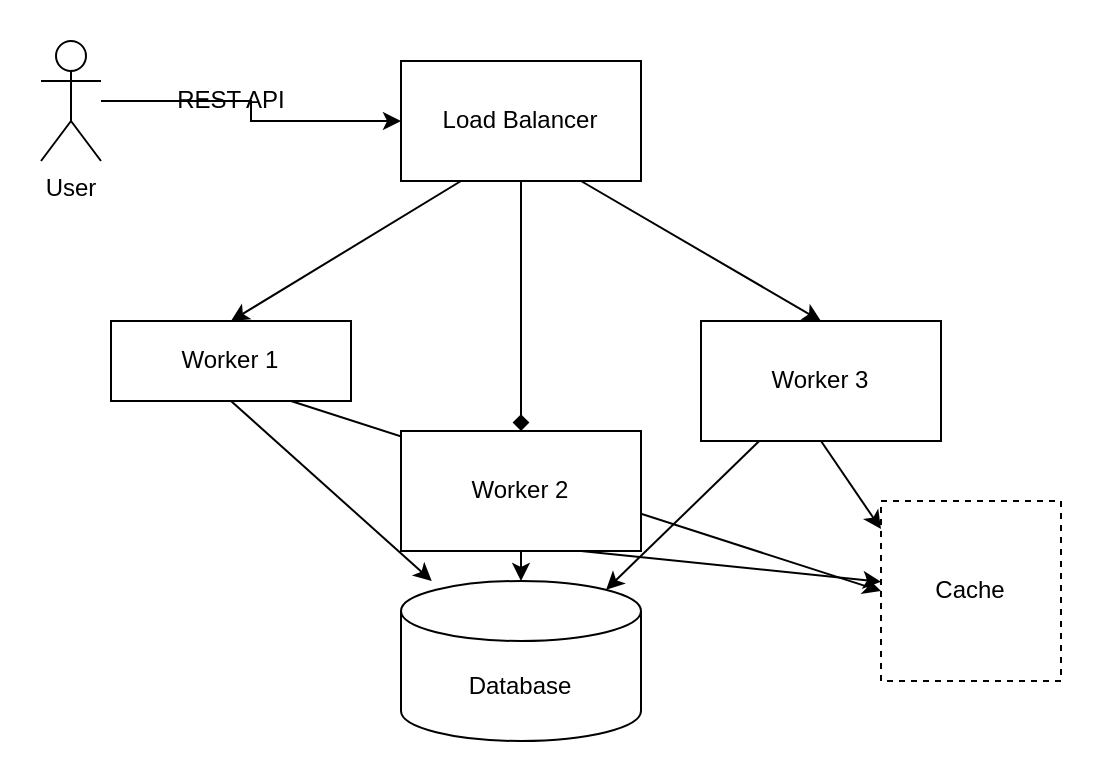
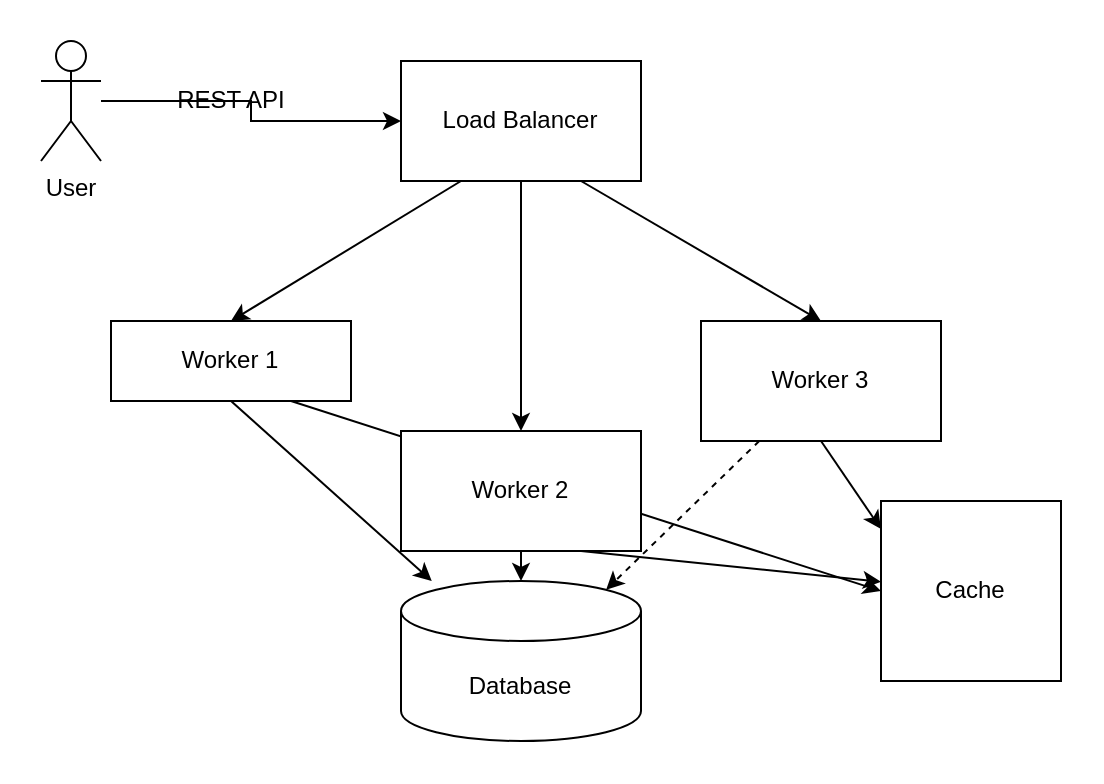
(521, 415) -> (521, 416)
(716, 483) -> (716, 483)
(971, 591) -> (971, 591)
